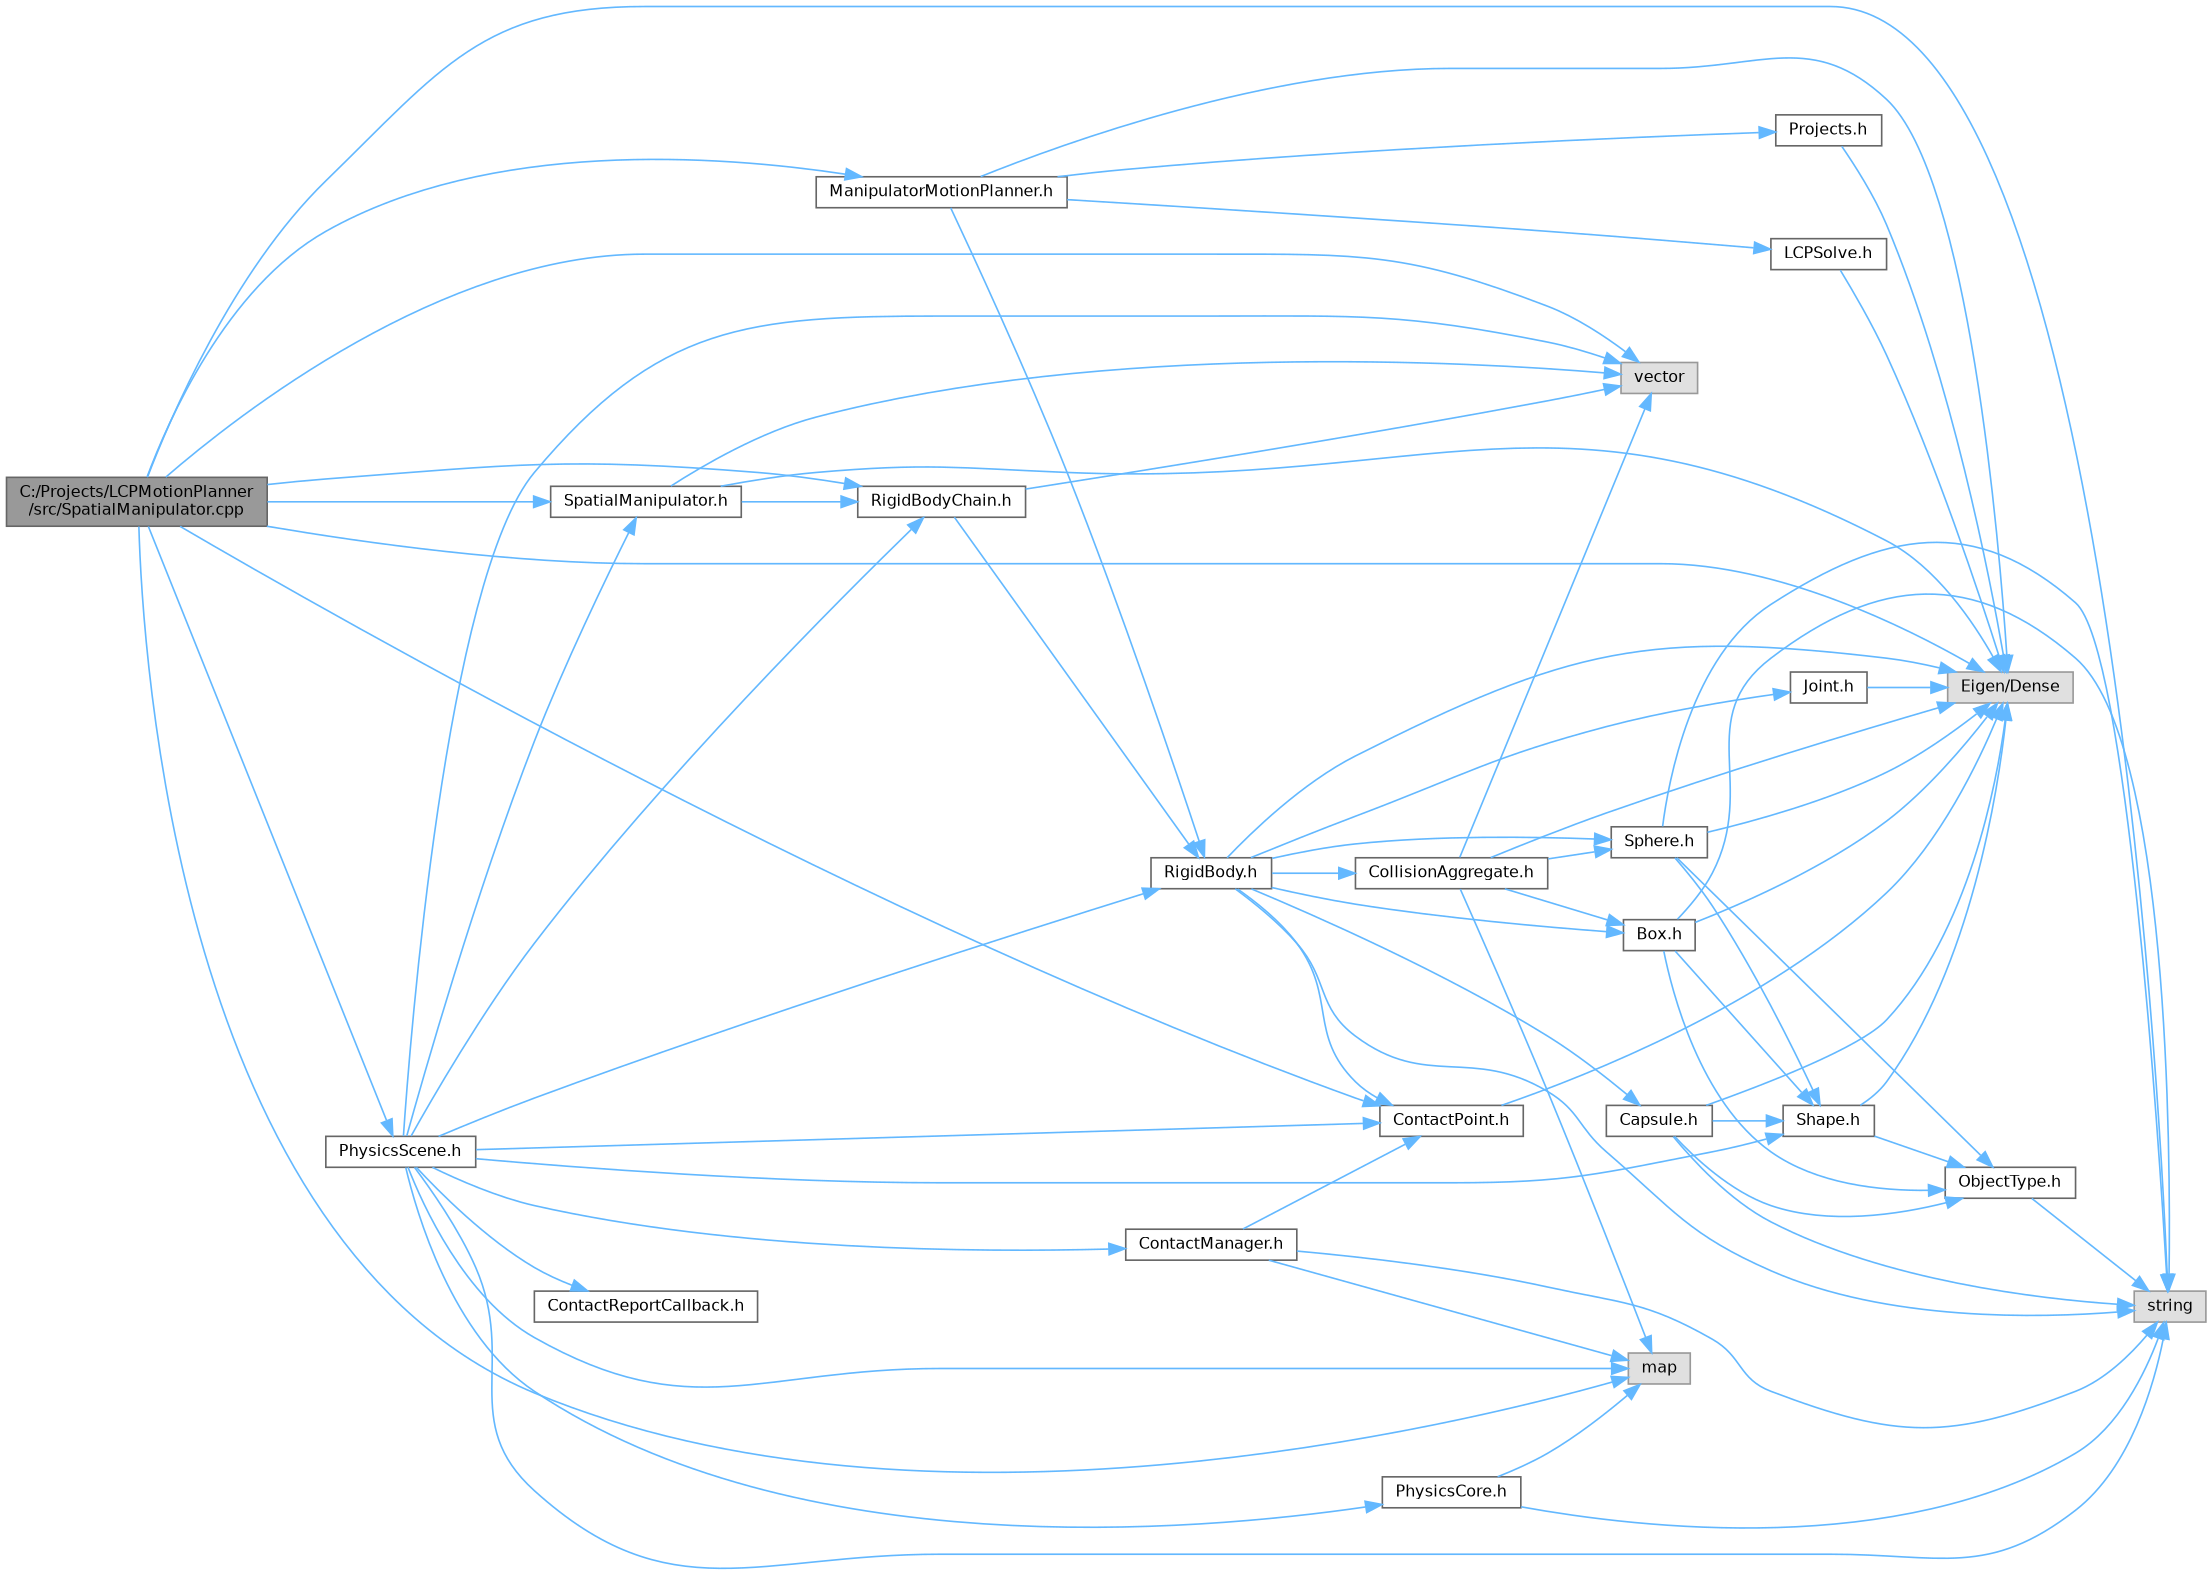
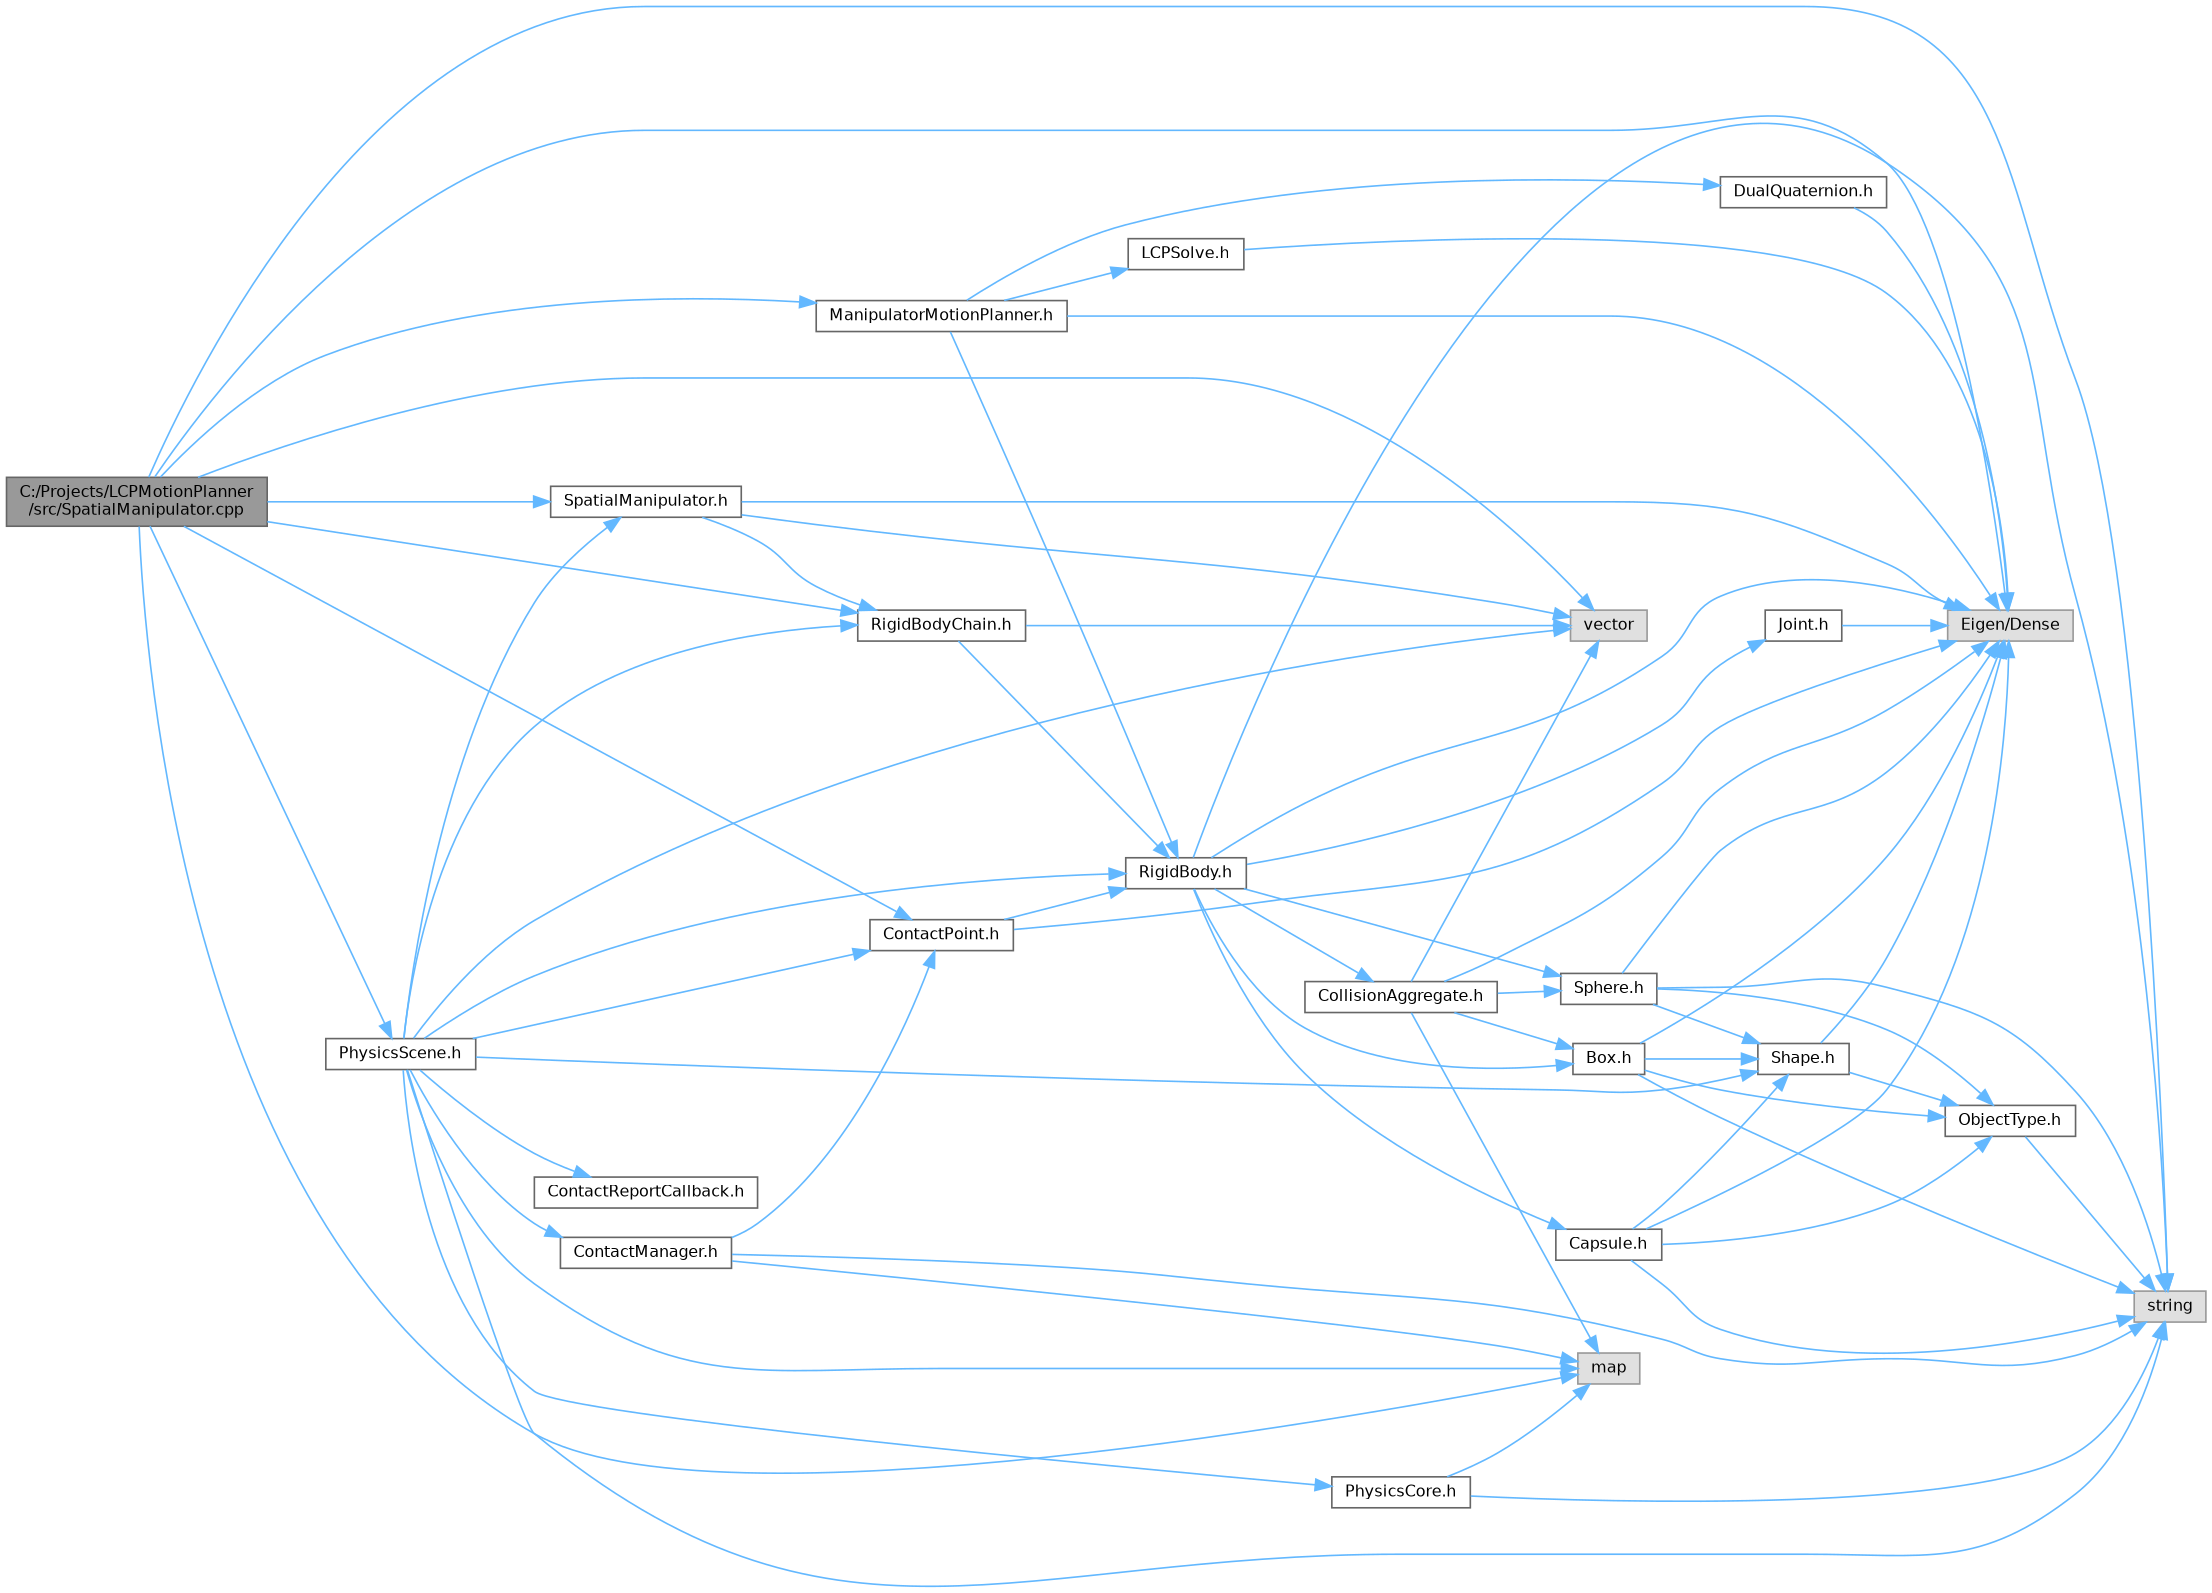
(1829, 130) -> (1803, 192)
(1324, 1020) -> (1057, 906)
